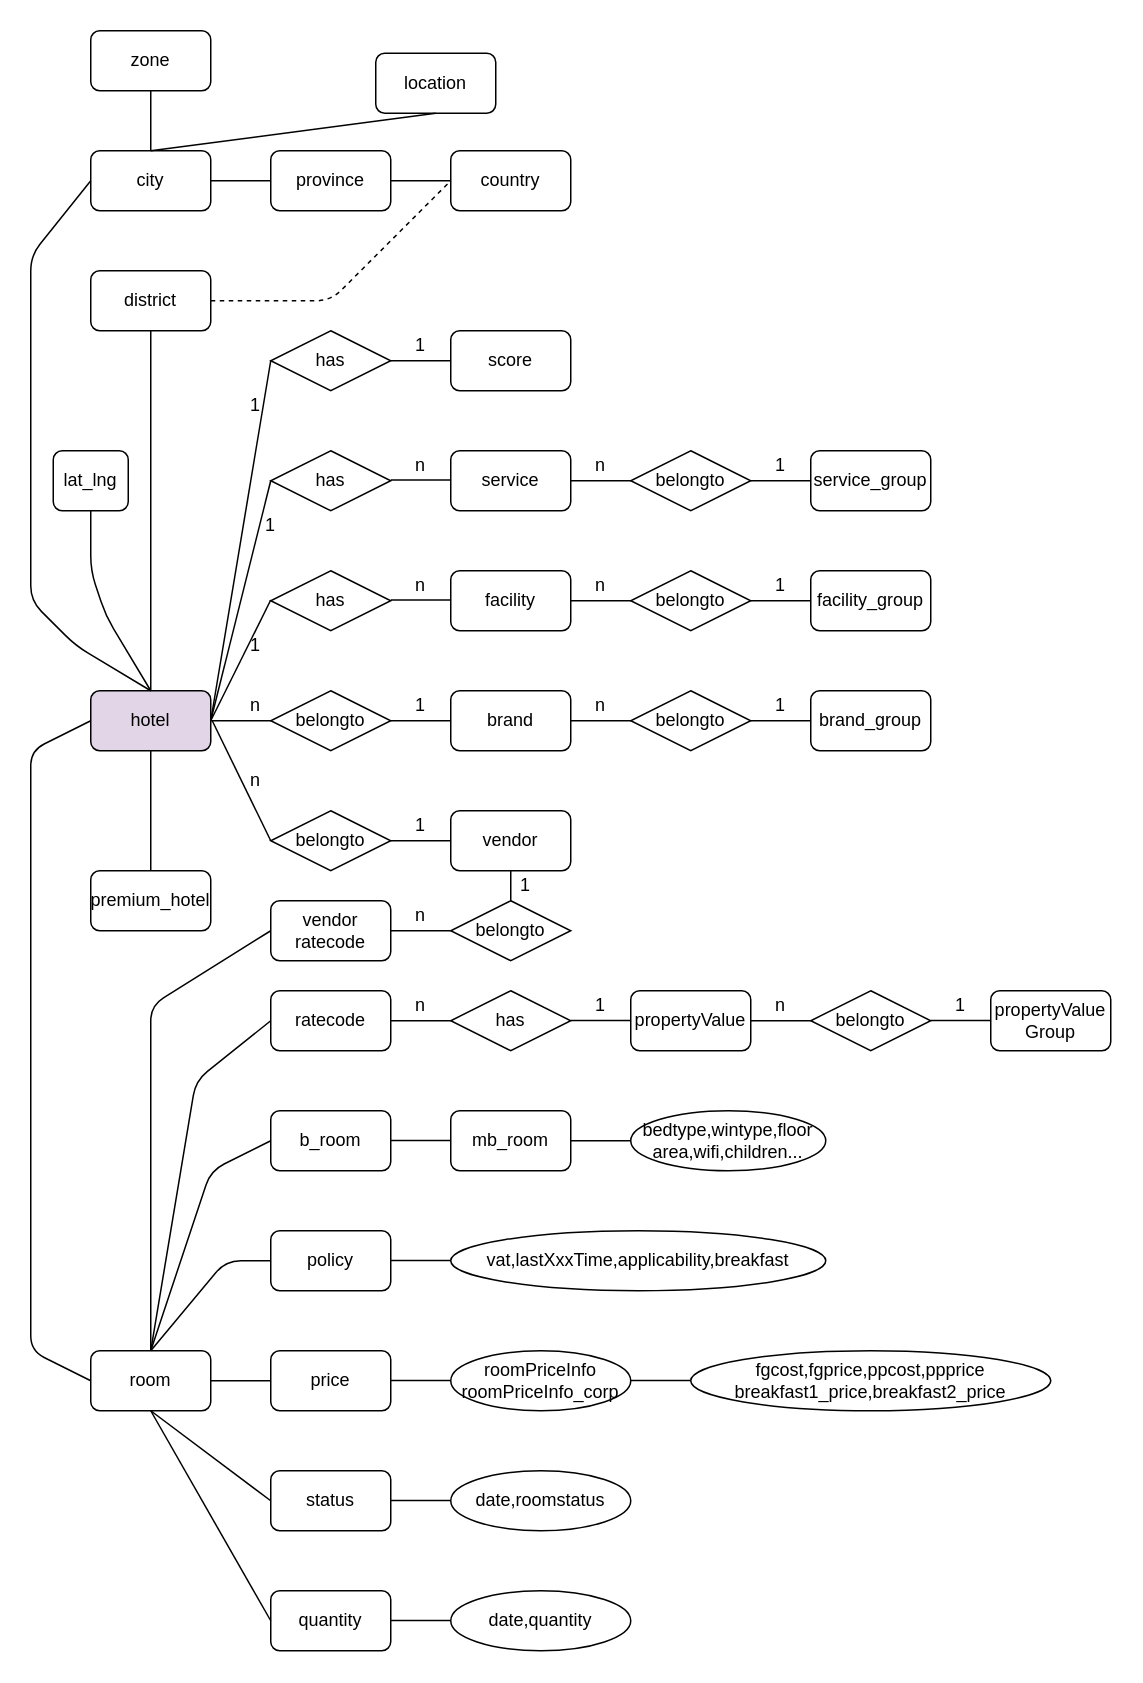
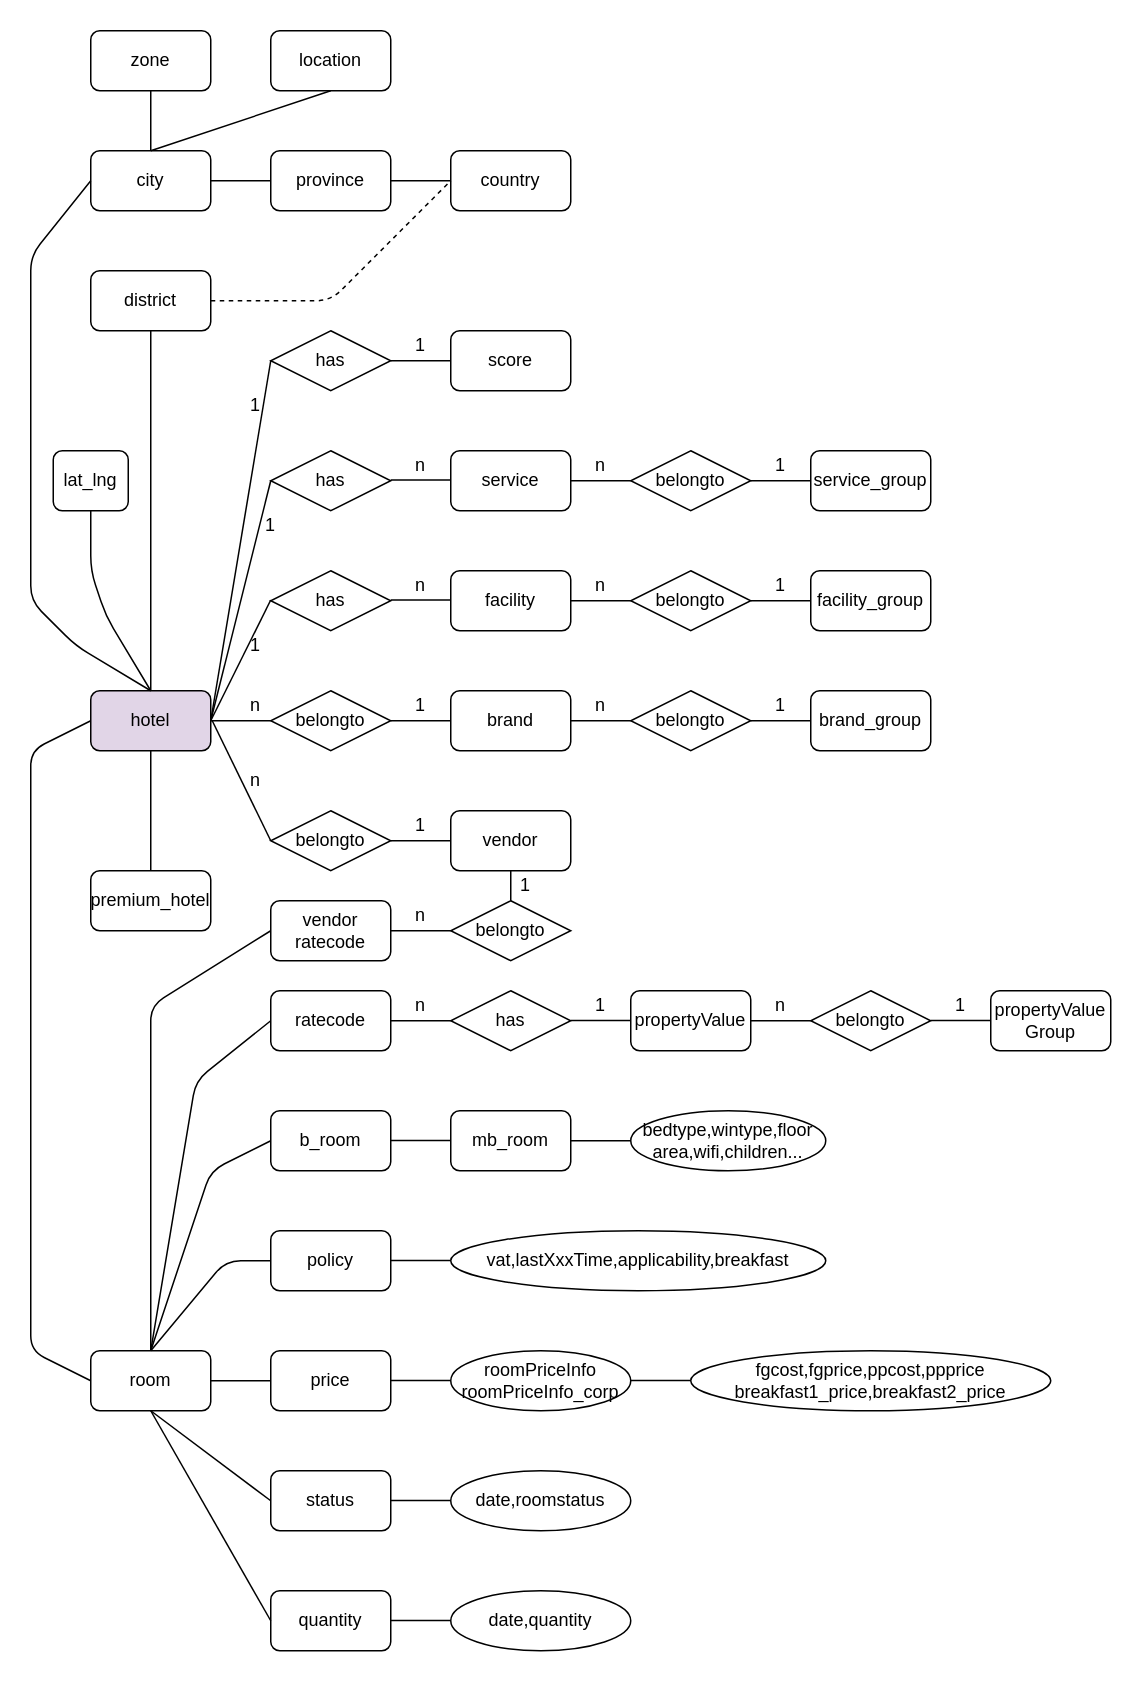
(436, 83) -> (331, 61)
